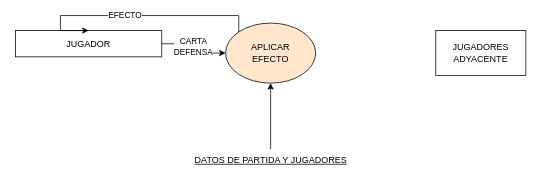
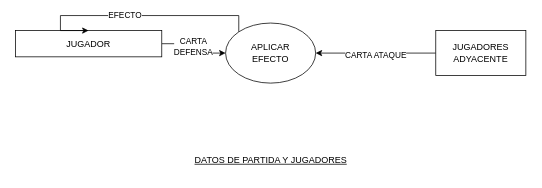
(270, 53) -> (270, 53)
none -> (375, 53)
(270, 119) -> none
